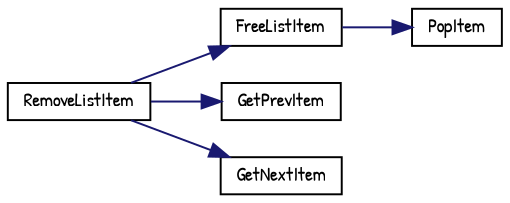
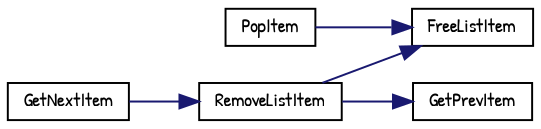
(367, 27) -> (354, 27)
(171, 135) -> (154, 102)
